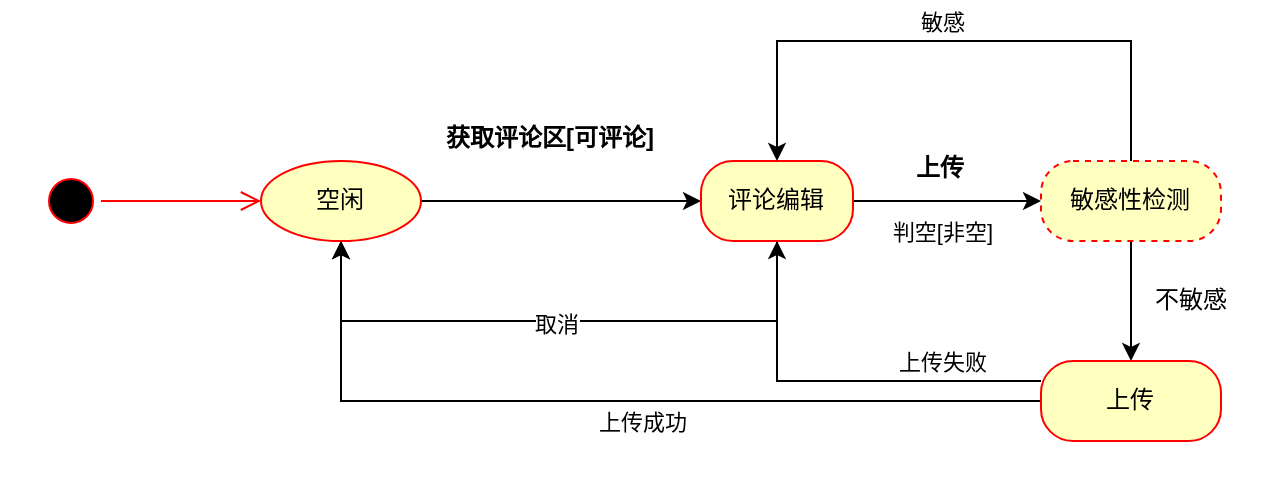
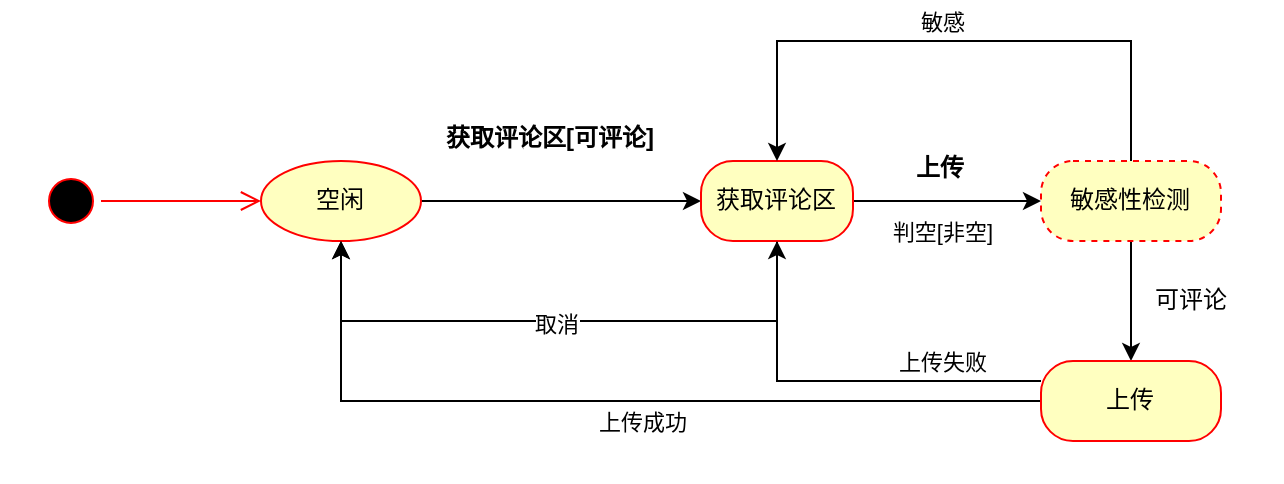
(777, 201) -> (777, 201)
(1192, 301) -> (1192, 301)
